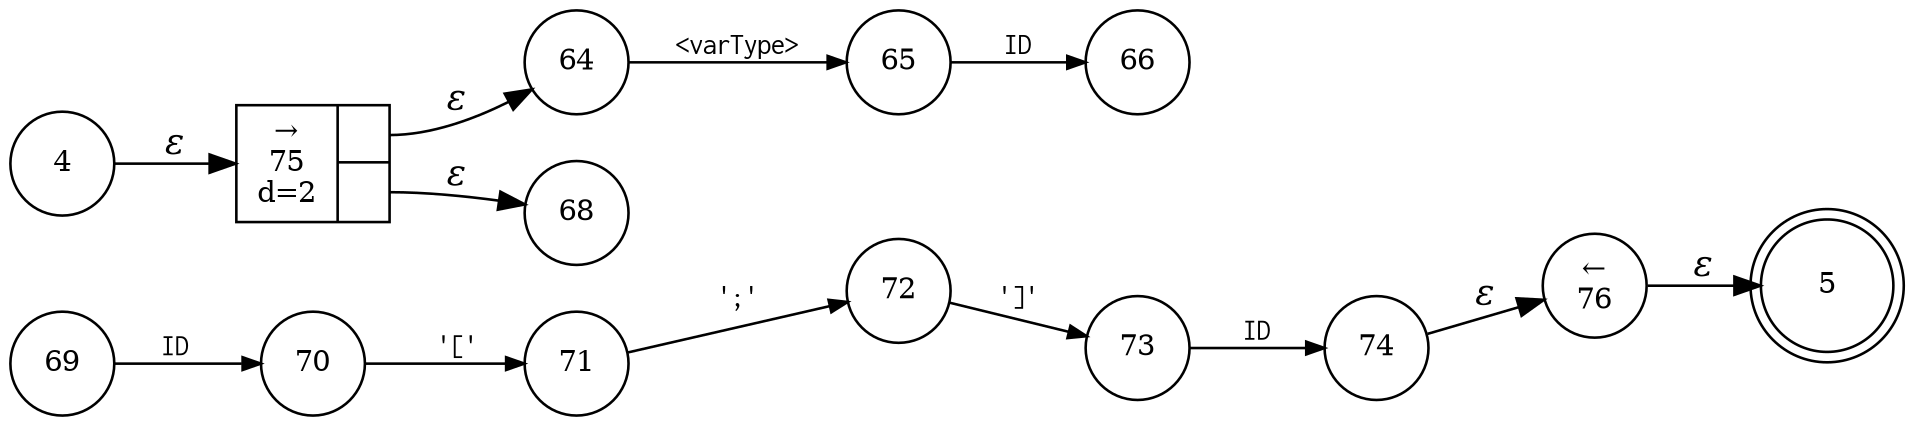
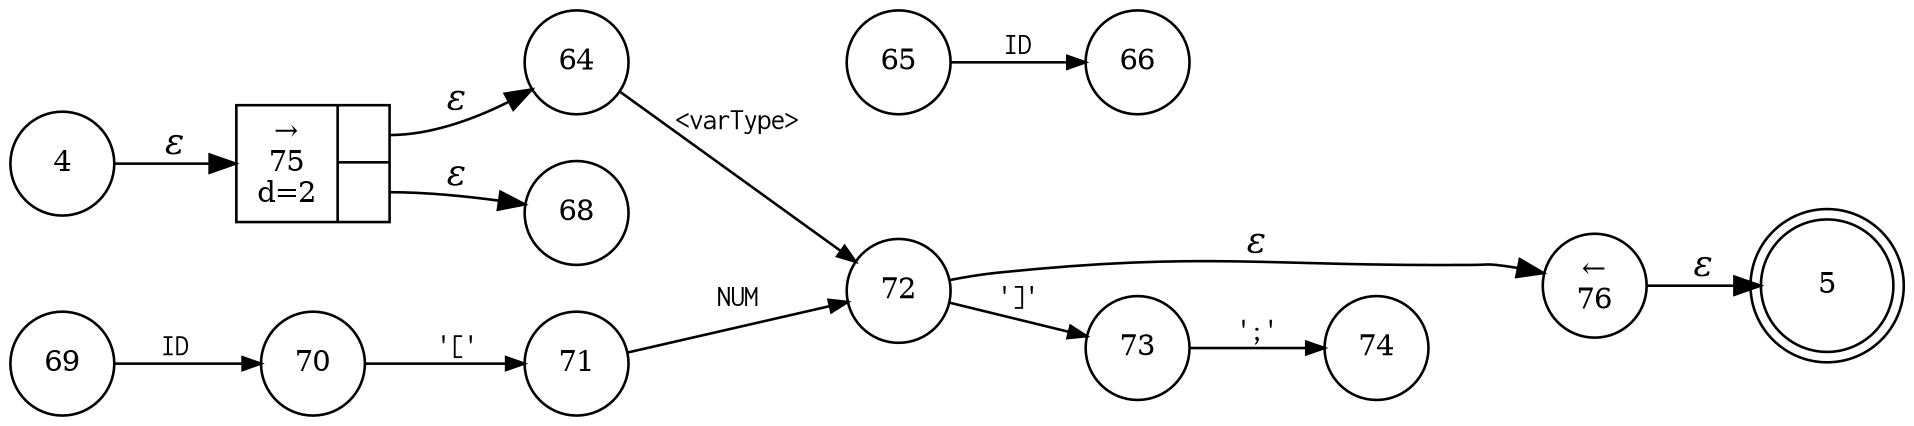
(728, 62) -> (731, 172)
(738, 299) -> (738, 299)
(1473, 321) -> (1233, 261)
(1257, 332) -> (1257, 332)
